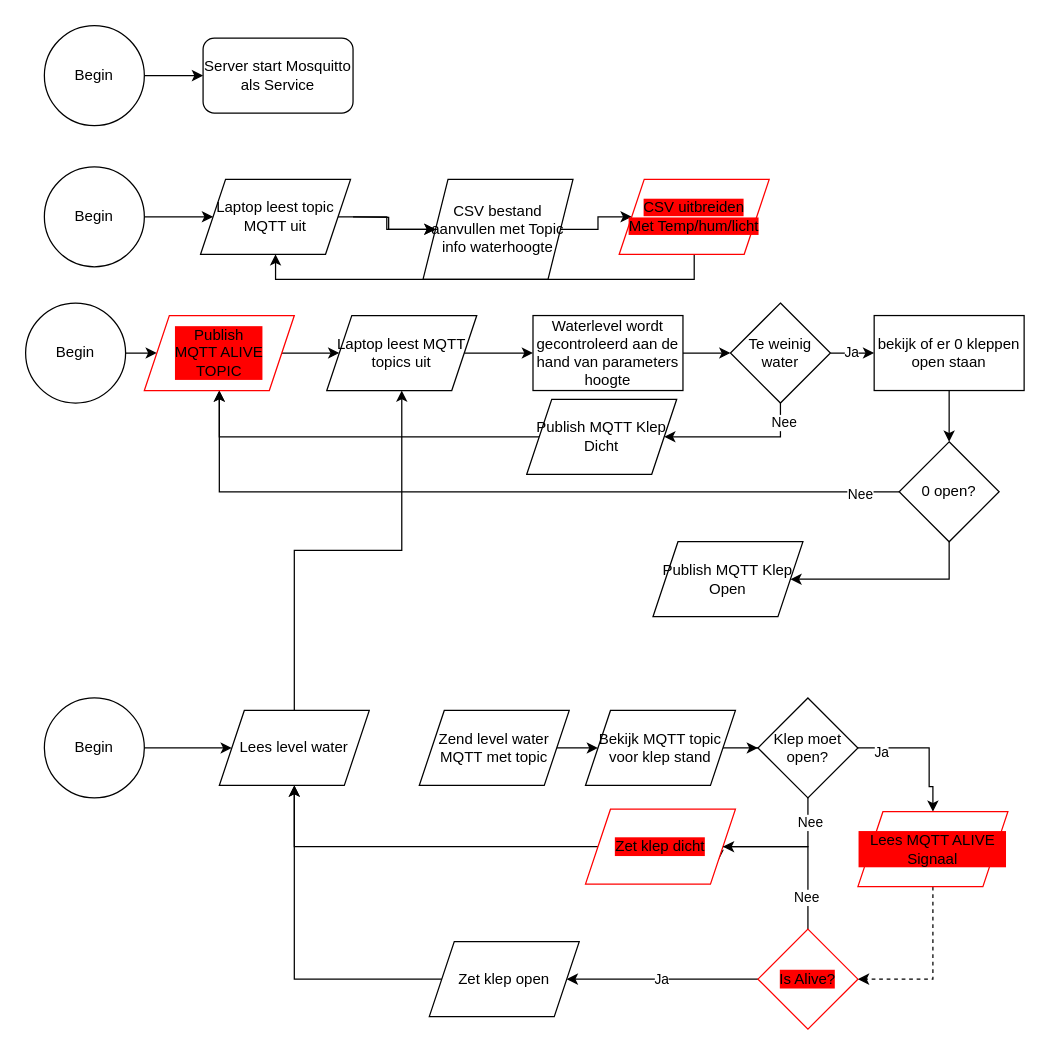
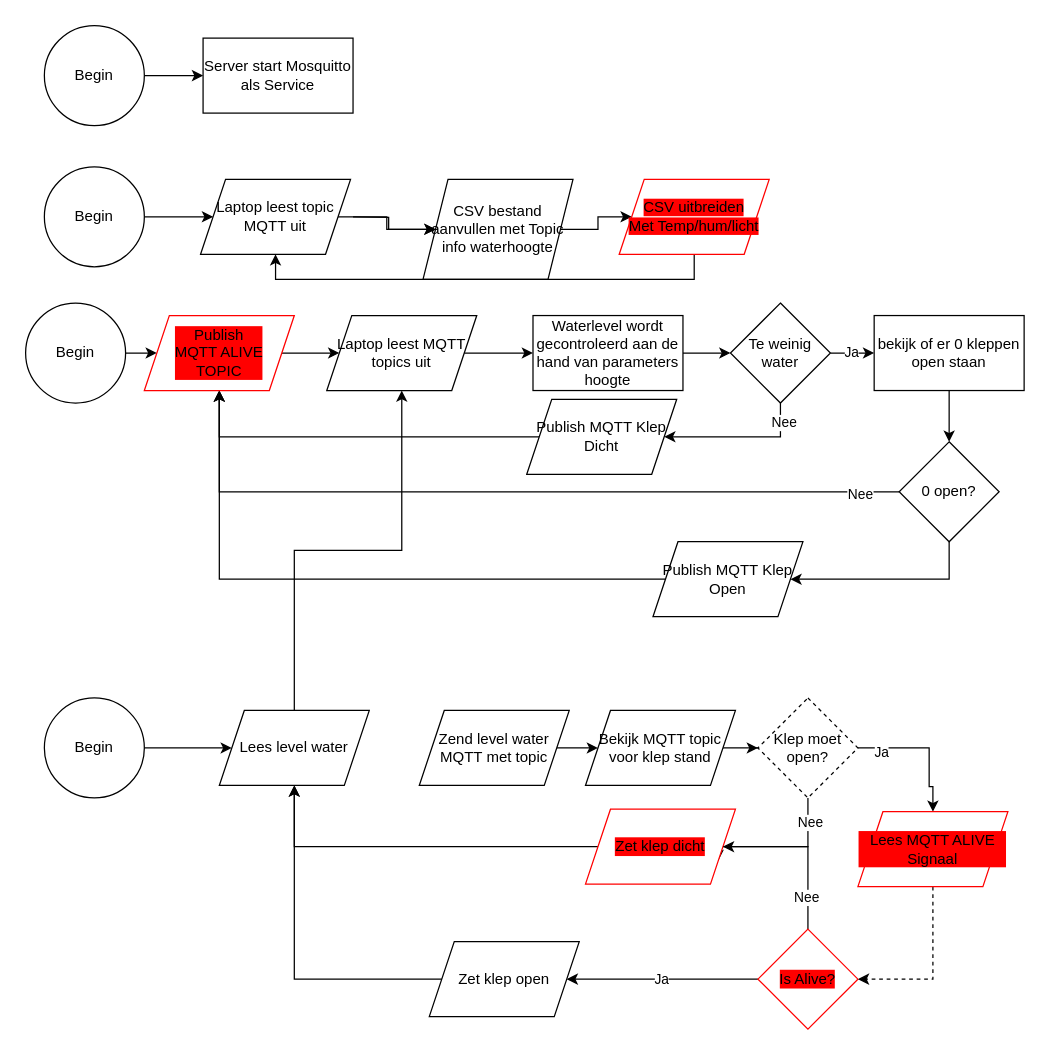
(278, 76) -> (278, 76)
none -> (399, 579)
(808, 748) -> (808, 748)
